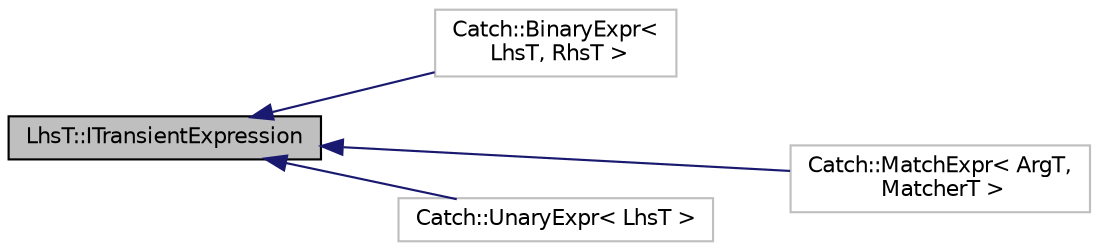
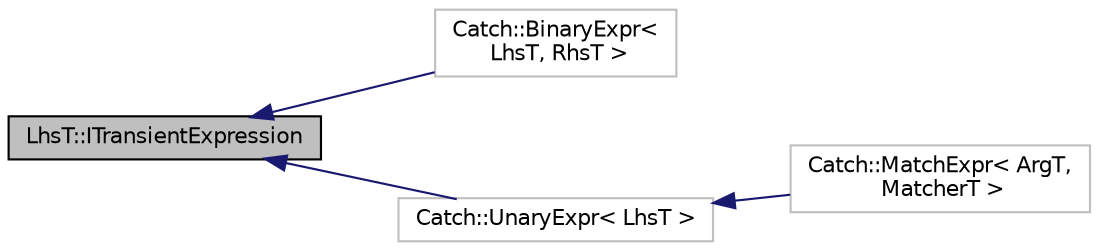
(567, 159) -> (762, 198)
